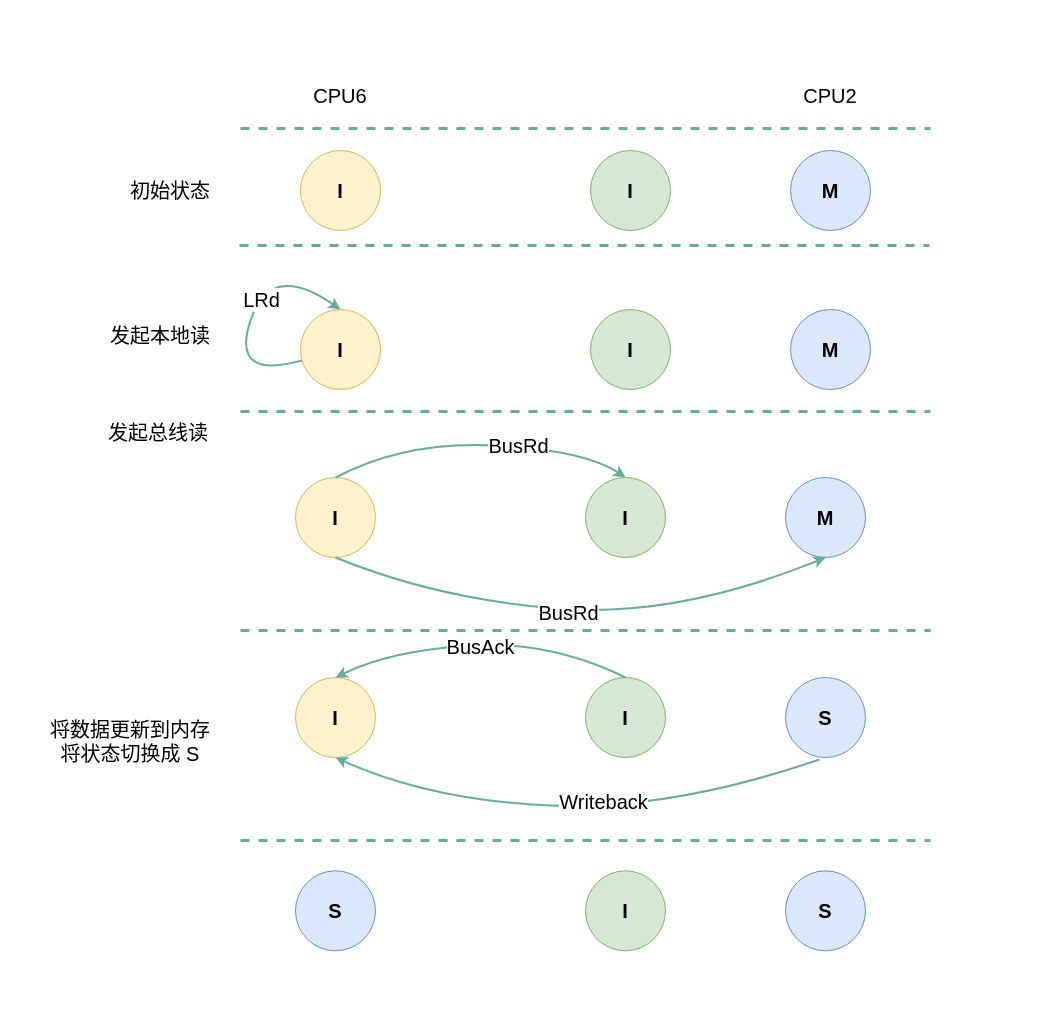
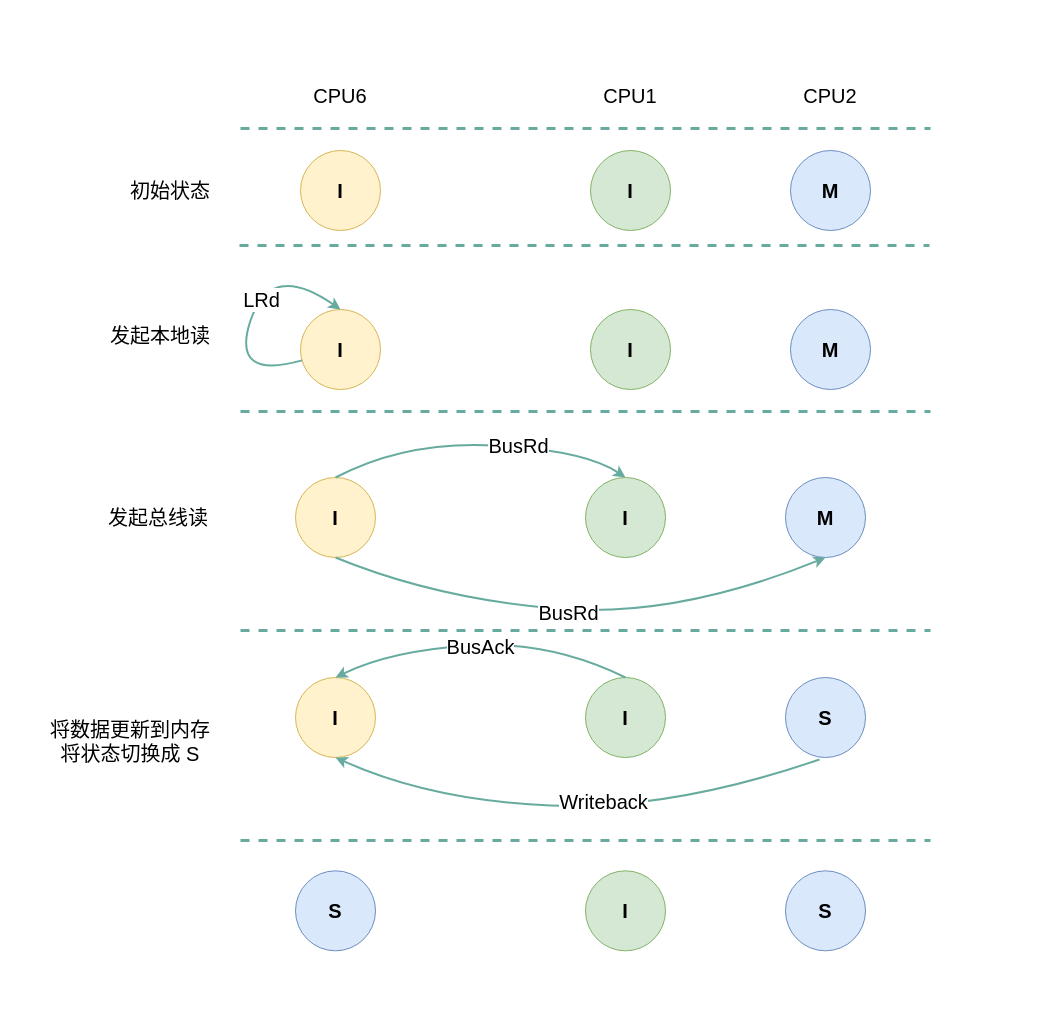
none -> (631, 96)
(159, 433) -> (159, 518)
